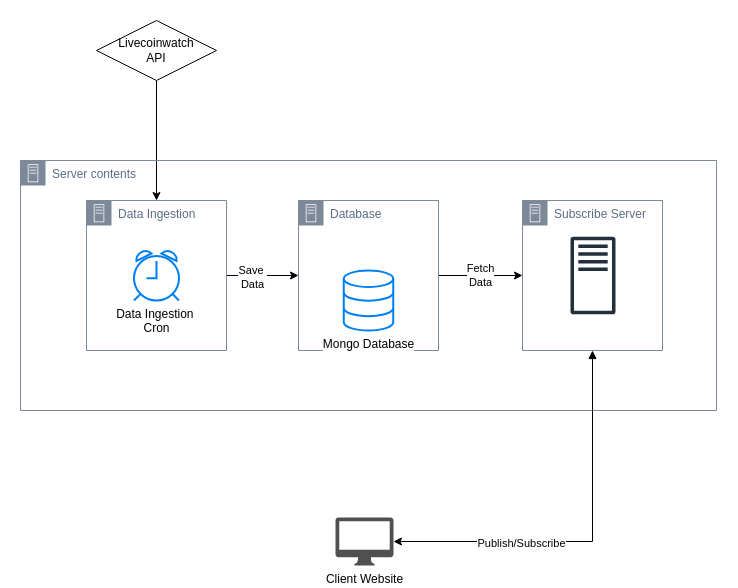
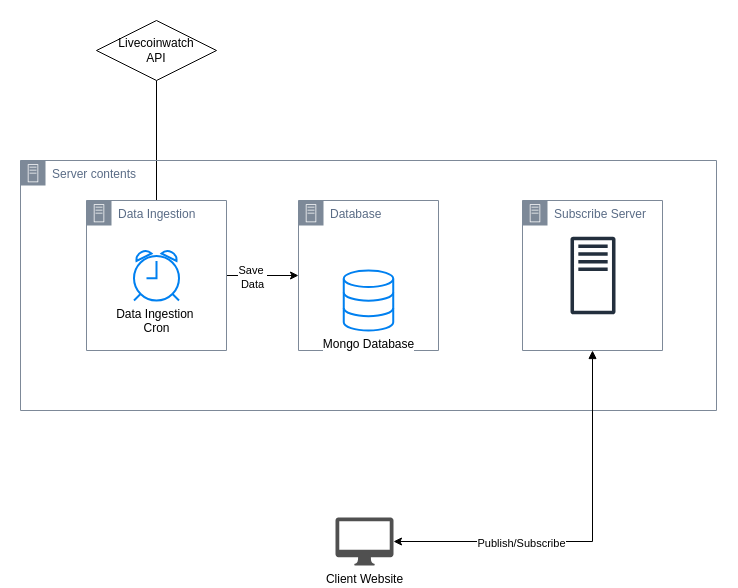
(157, 192) -> (157, 195)
(458, 276) -> none
